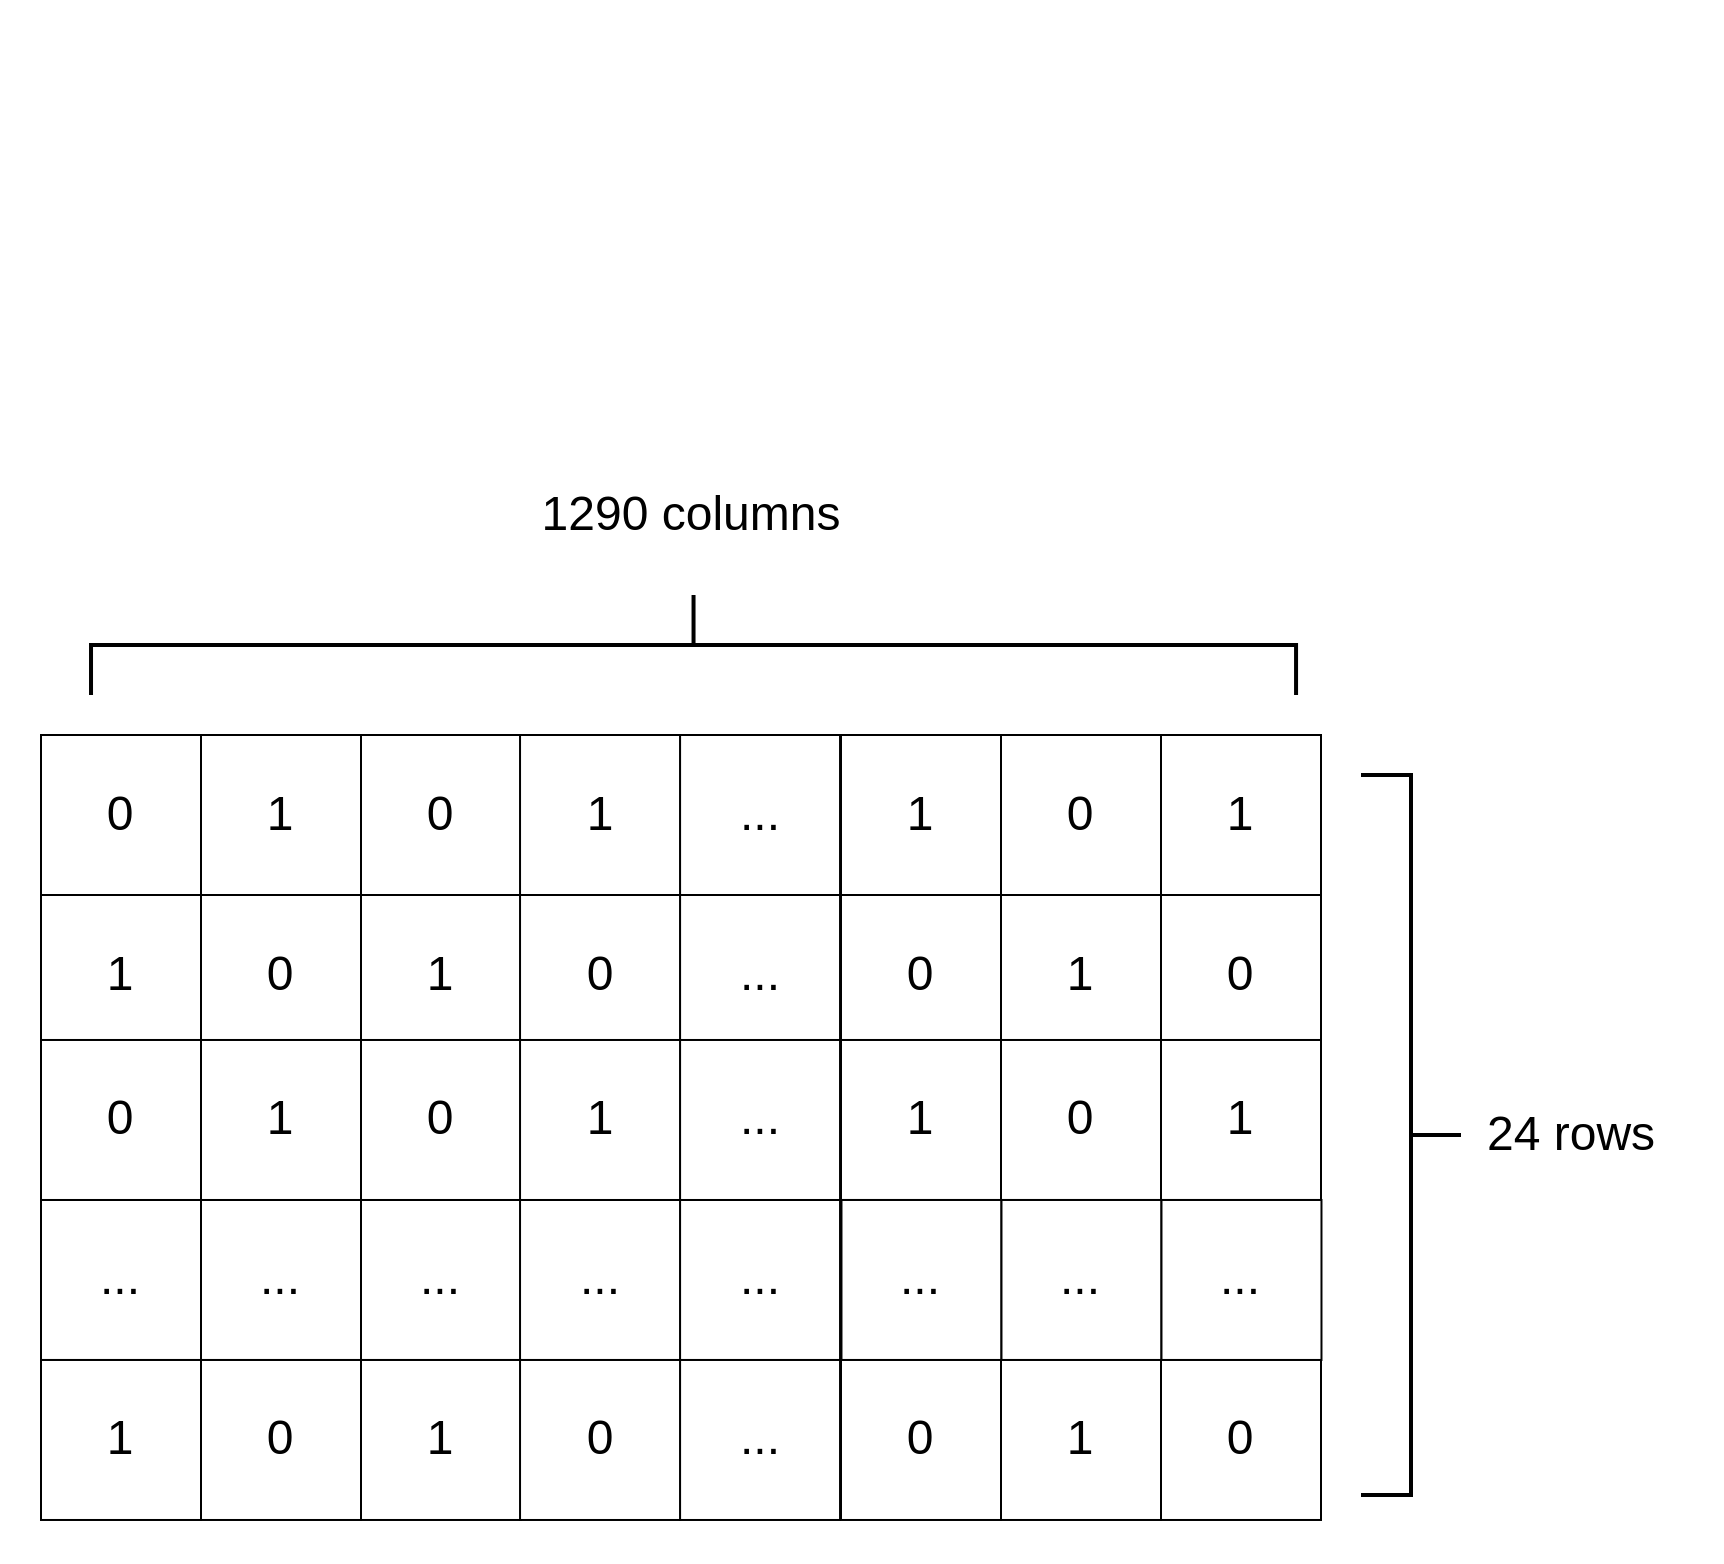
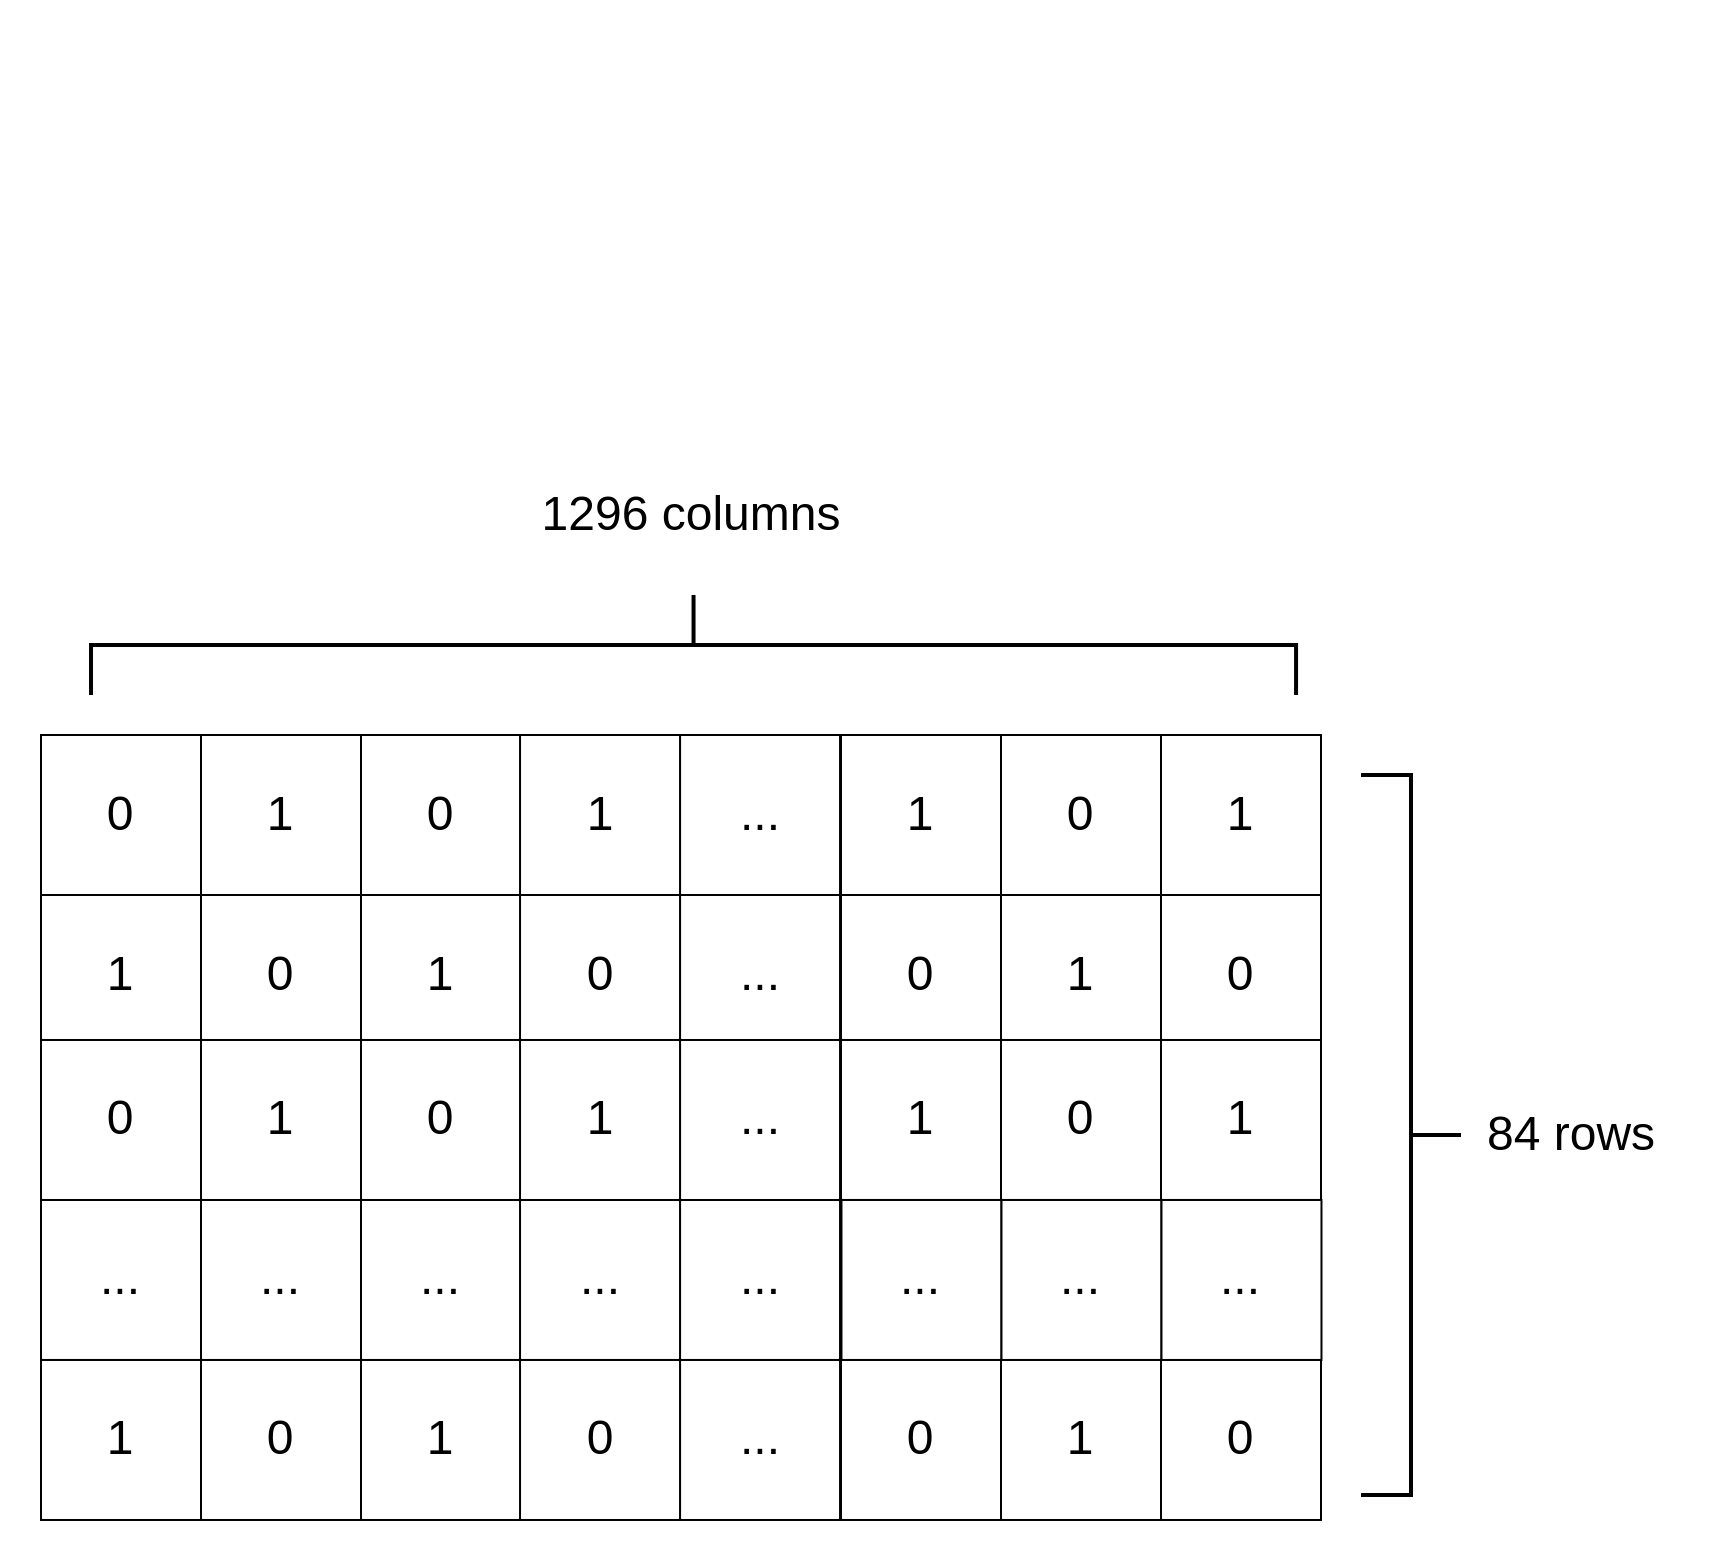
(692, 515) -> (692, 515)
(1572, 1135) -> (1572, 1135)
